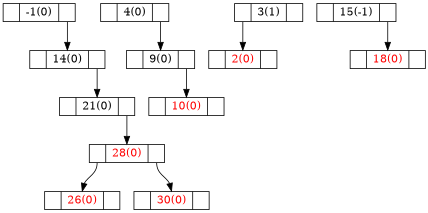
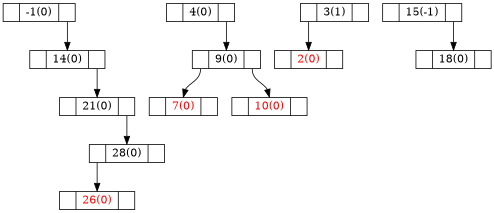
(388, 60) -> (454, 60)
none -> (183, 107)
(127, 154) -> (127, 154)
(172, 201) -> none
